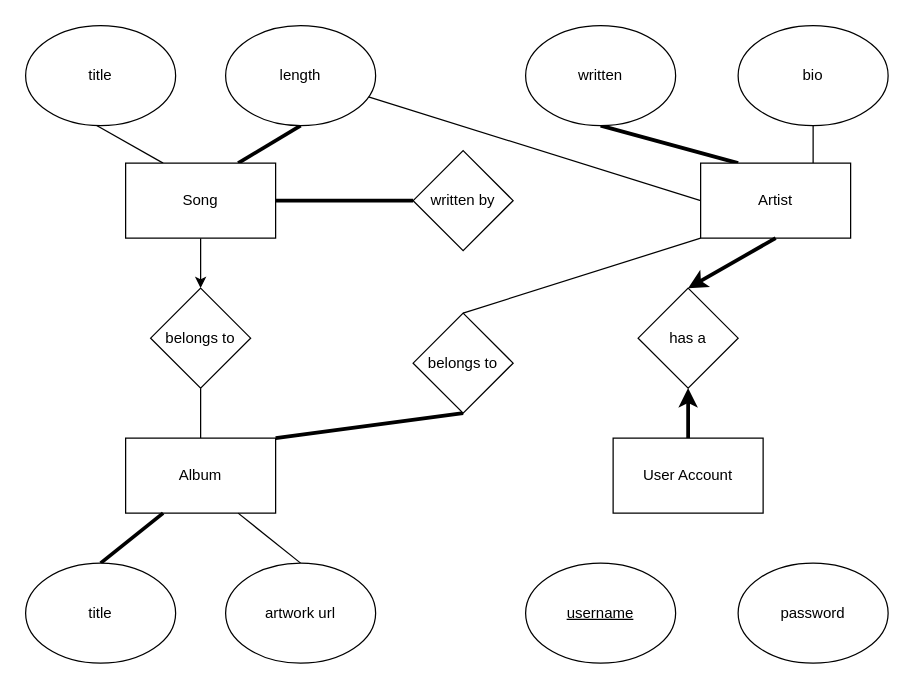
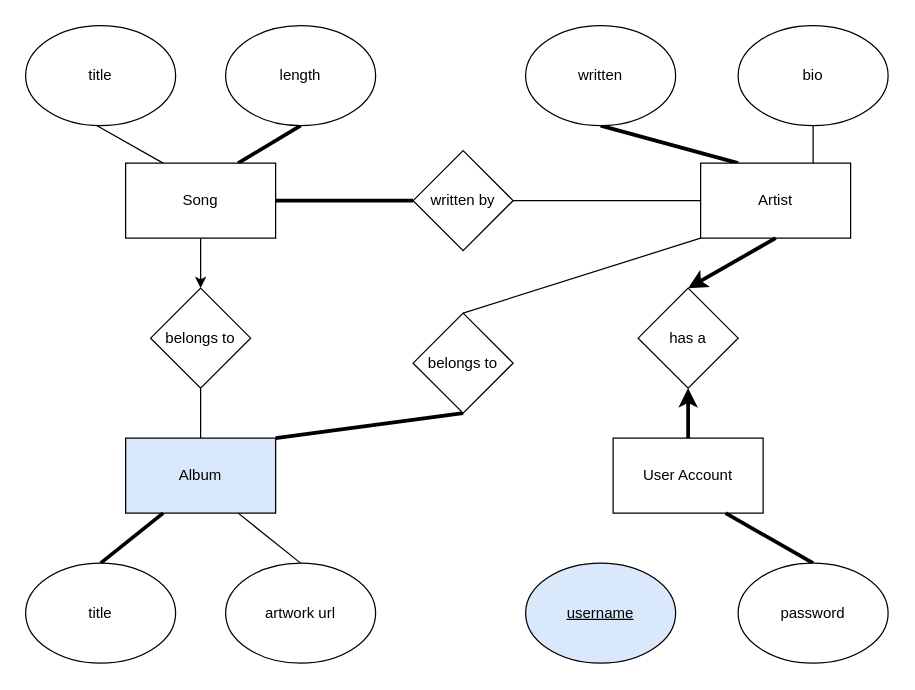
(534, 149) -> (606, 201)
(201, 476) -> (201, 476)
none -> (769, 538)
(601, 613) -> (601, 613)
